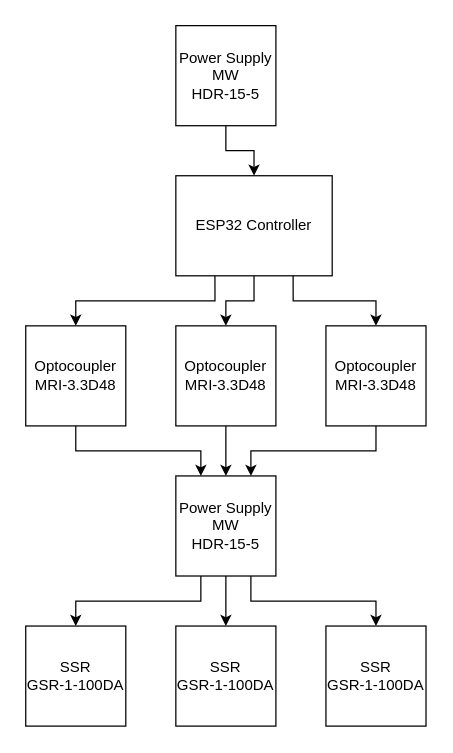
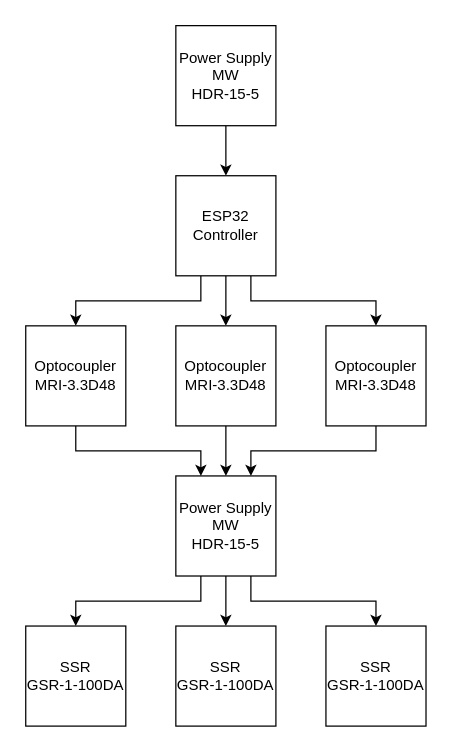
(254, 226) -> (226, 226)
